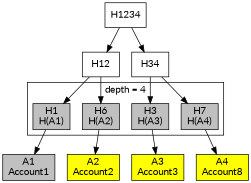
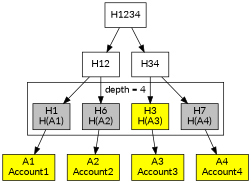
(150, 117) -> (150, 117)
(29, 167) -> (29, 167)
(222, 167) -> (222, 167)
